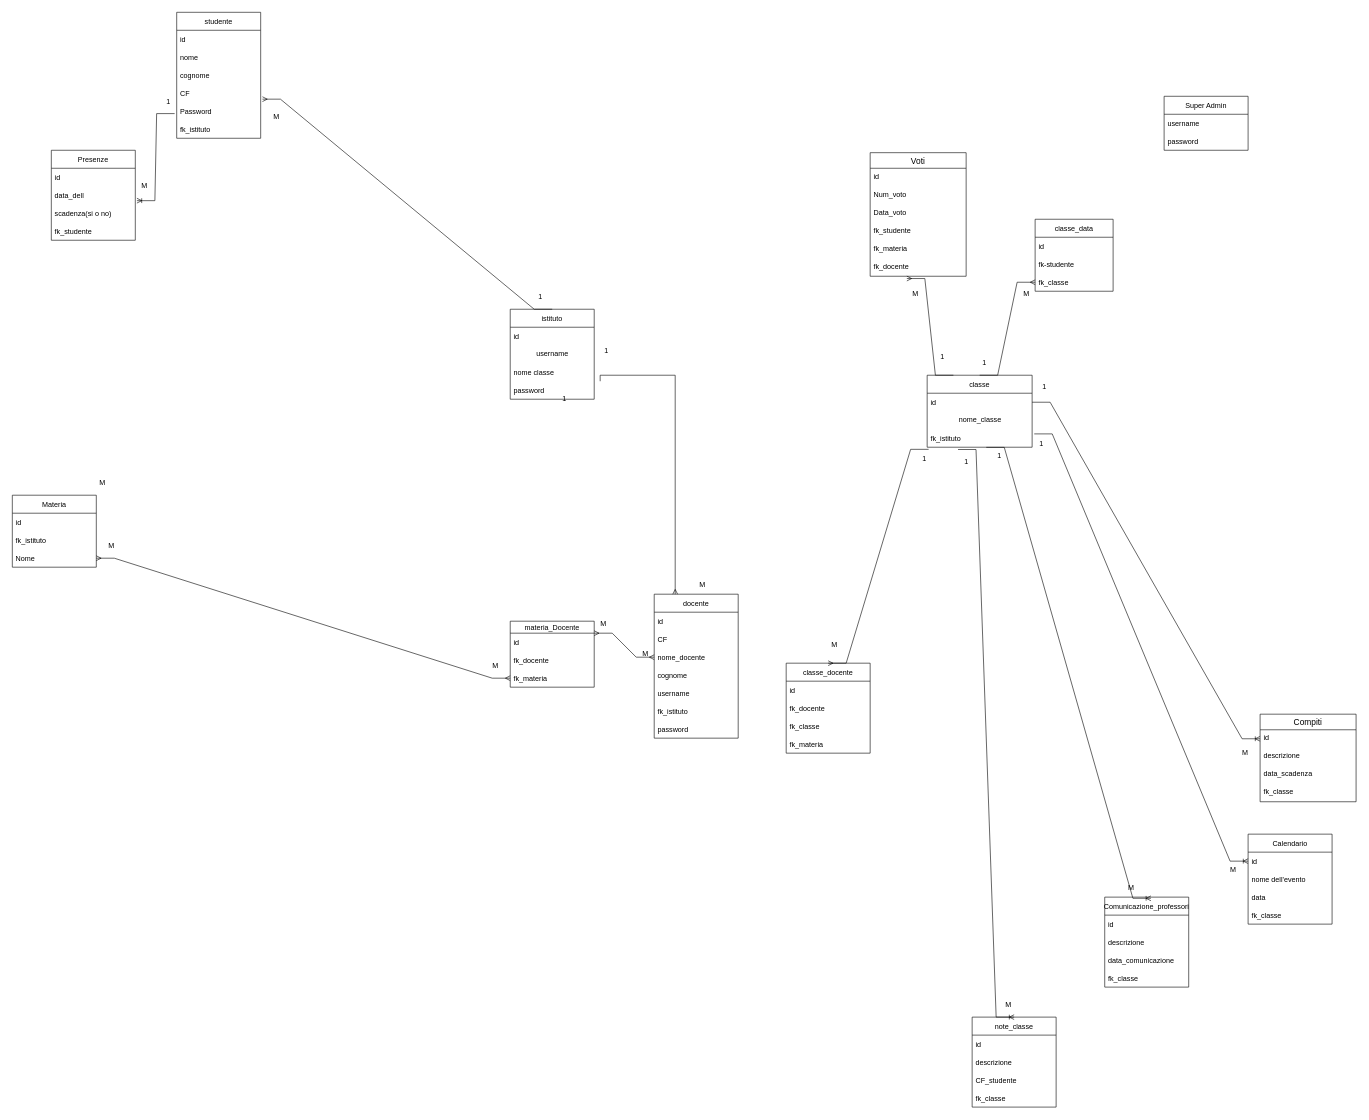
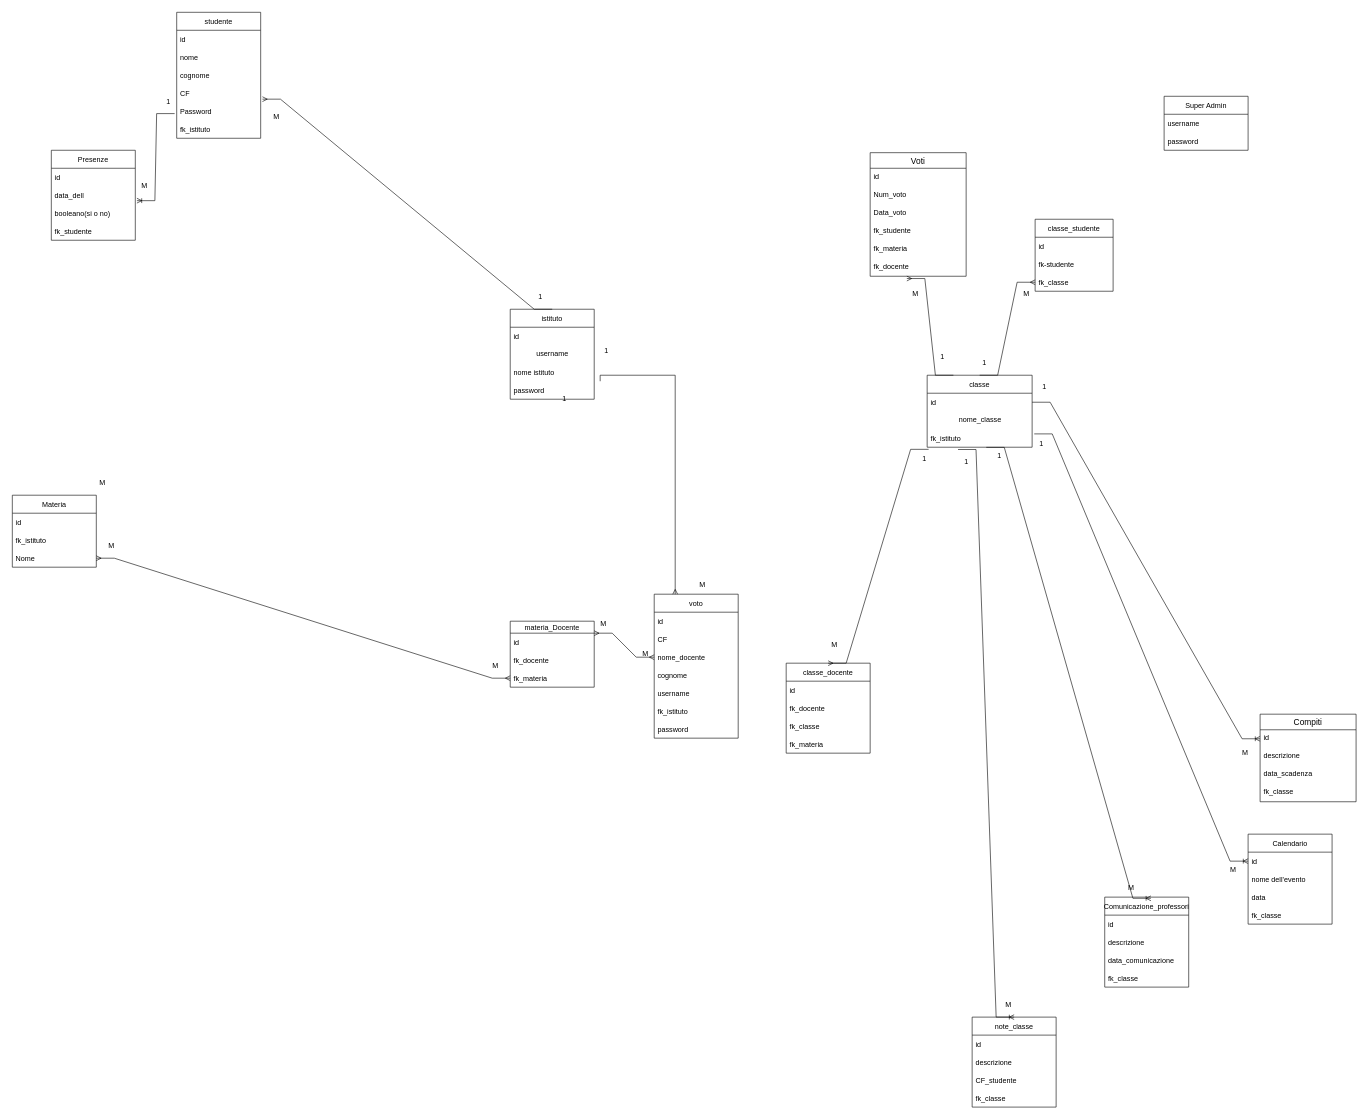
(86, 214) -> (85, 214)
(1074, 229) -> (1074, 229)
(534, 373) -> (537, 373)
(696, 604) -> (696, 604)
